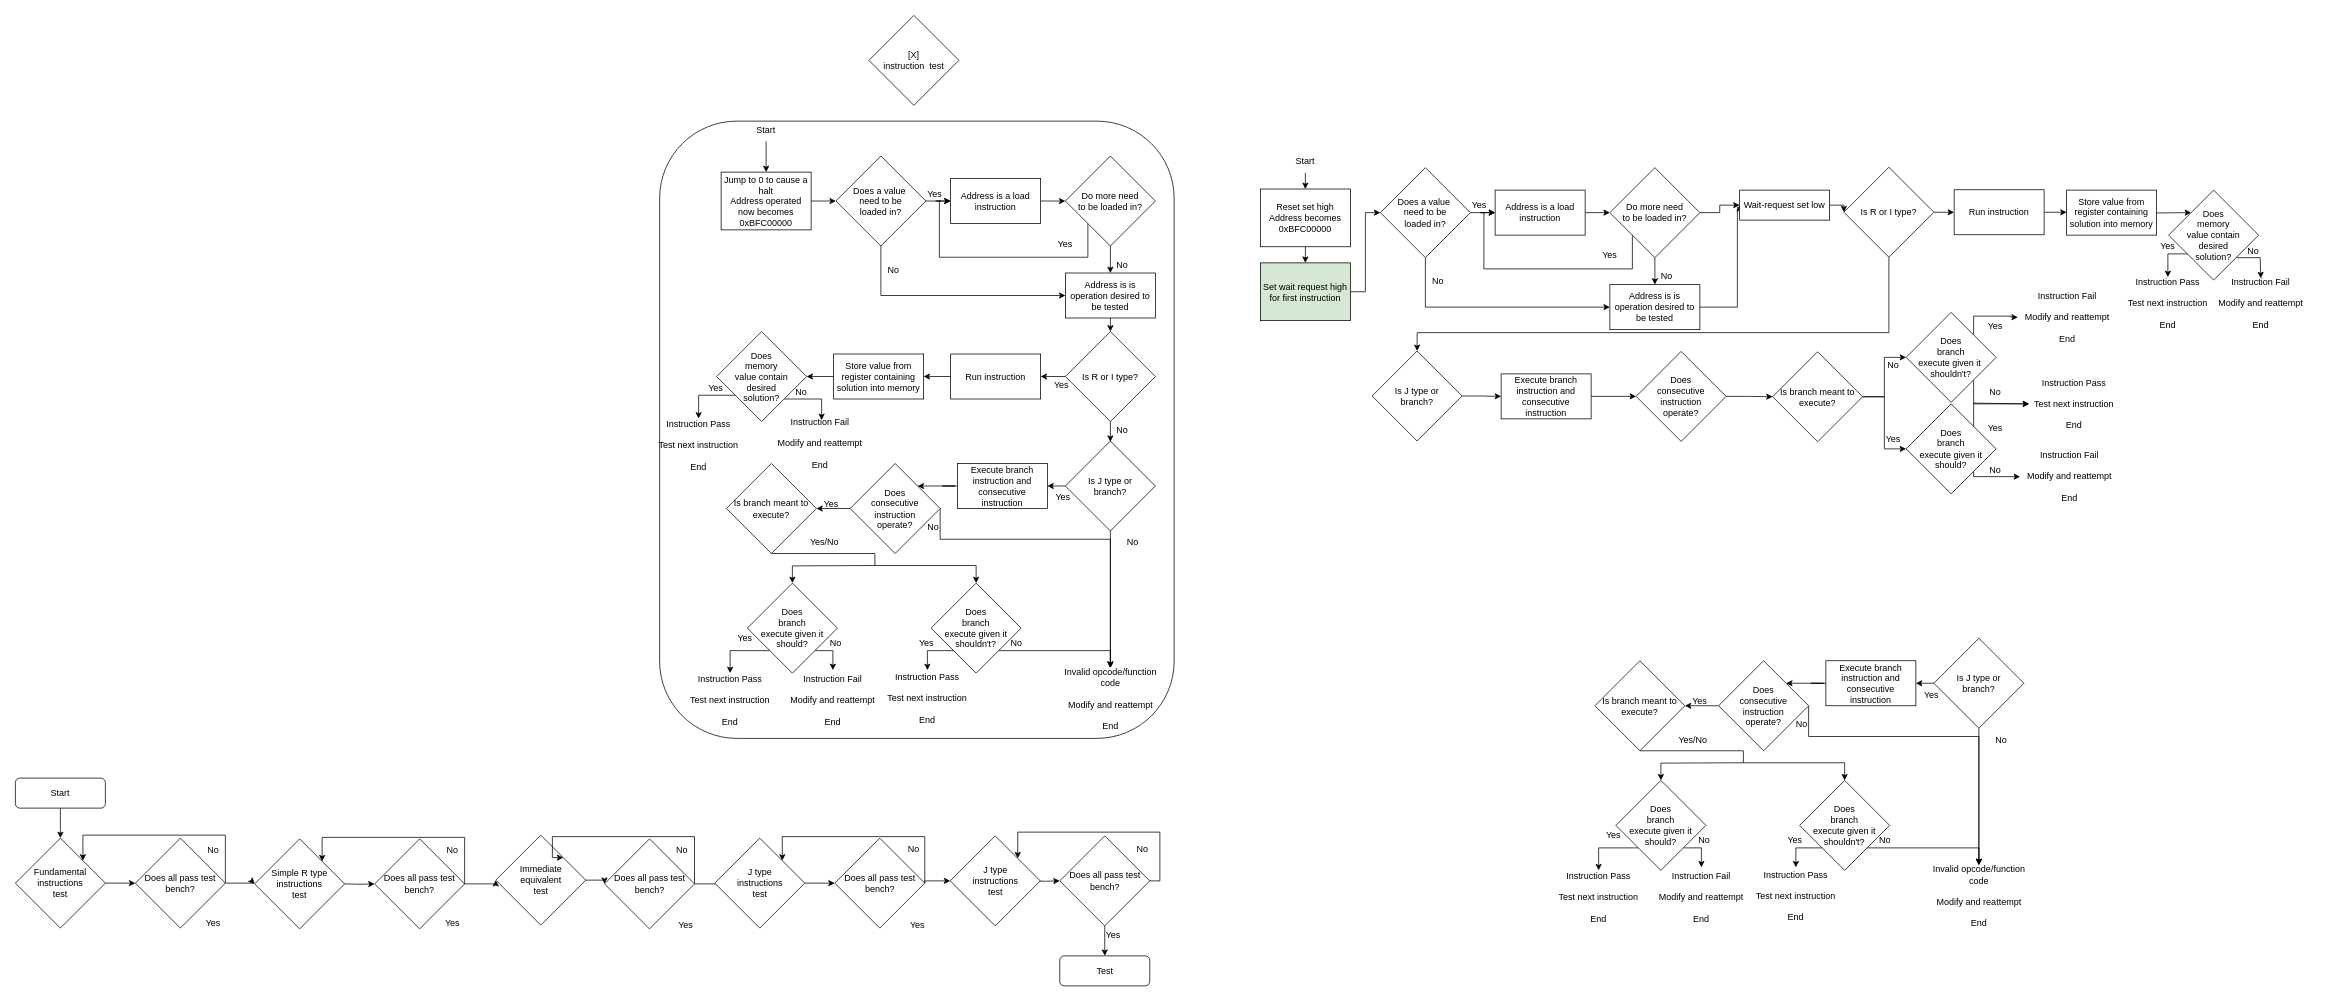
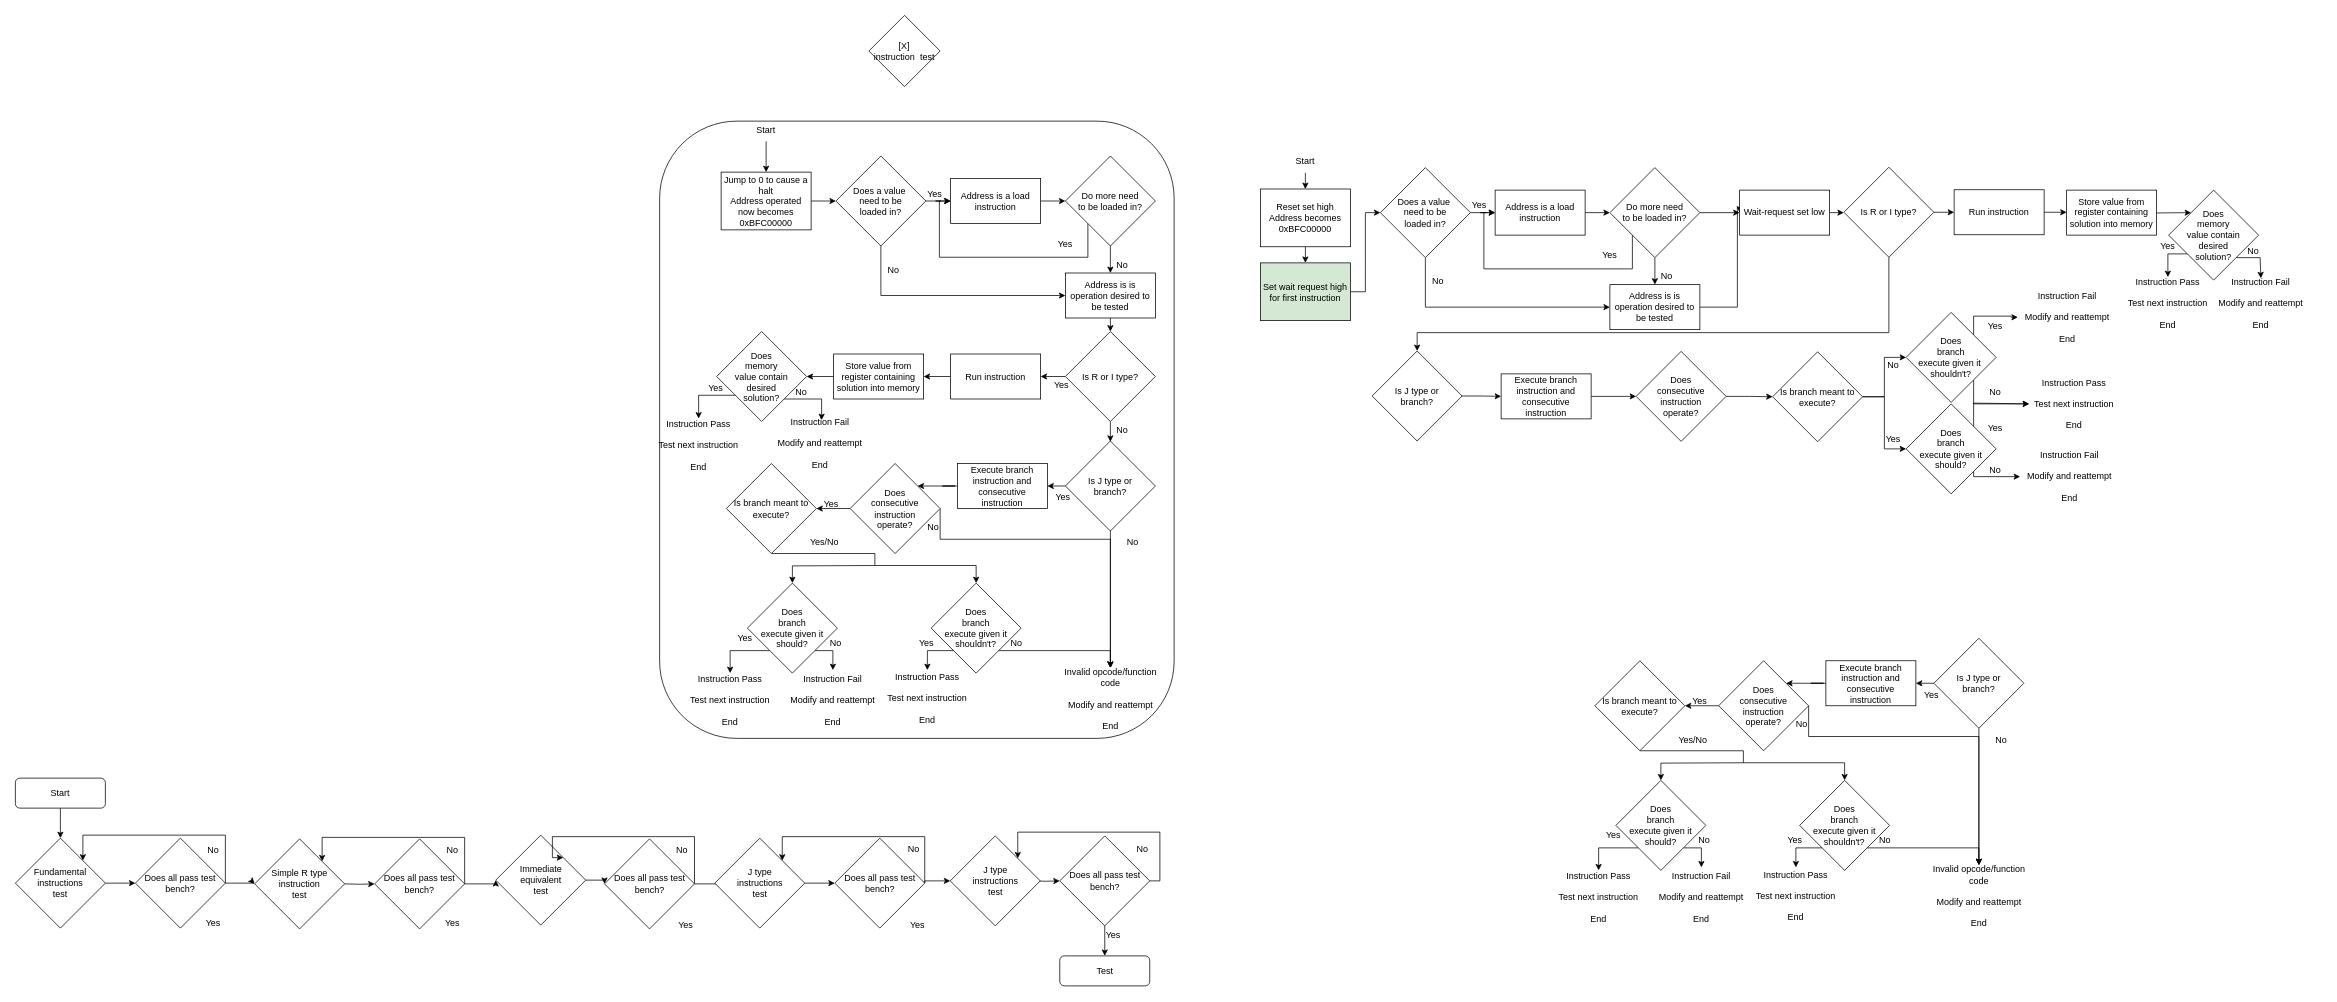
(914, 60) -> (905, 51)
(1785, 205) -> (1785, 213)
(300, 884) -> (300, 884)
